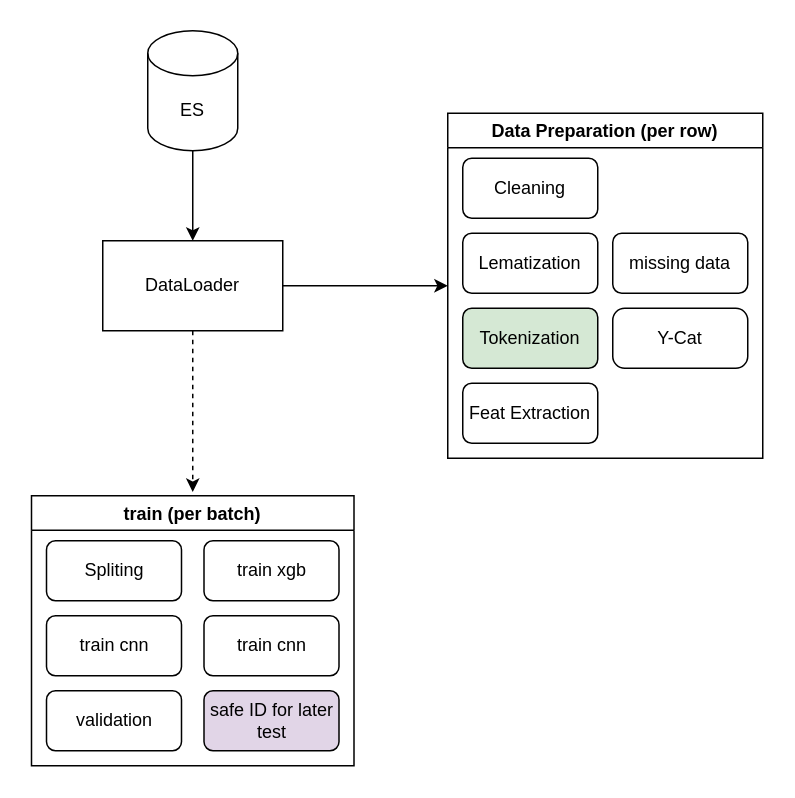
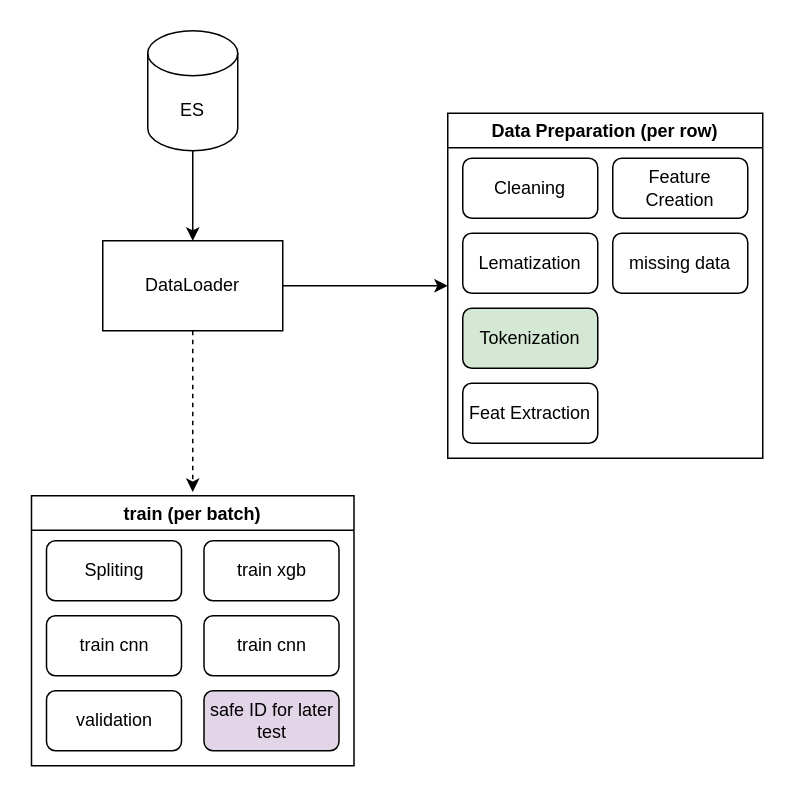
none -> (680, 188)
(680, 338) -> none
